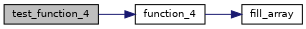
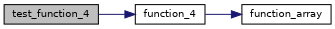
(272, 14) -> (286, 14)
